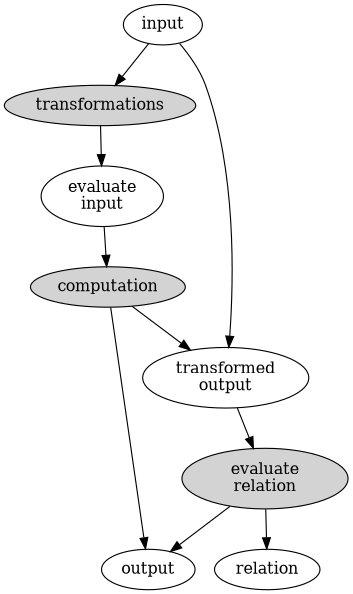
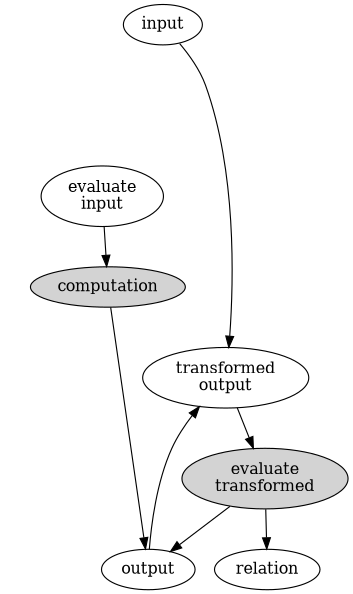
(100, 105) -> none
(157, 325) -> (161, 479)
(265, 479) -> (265, 479)
